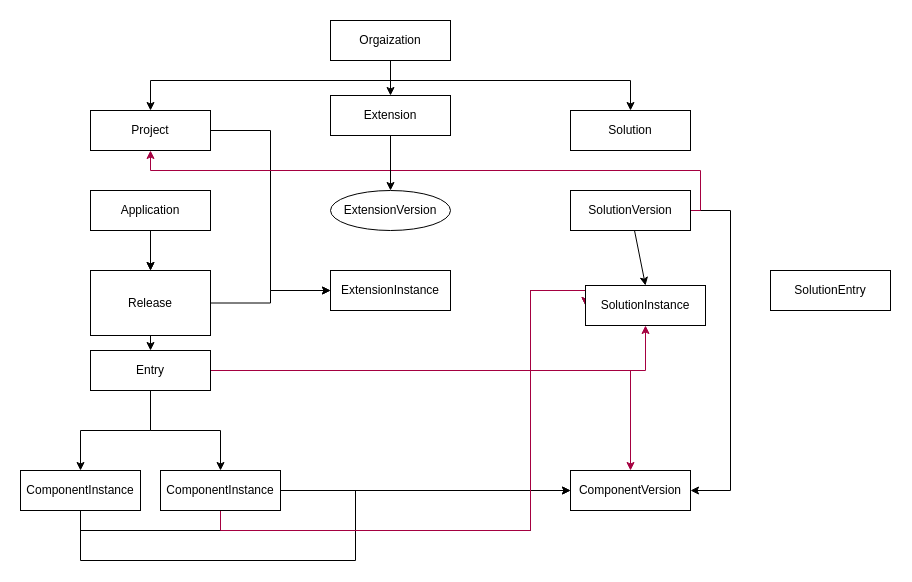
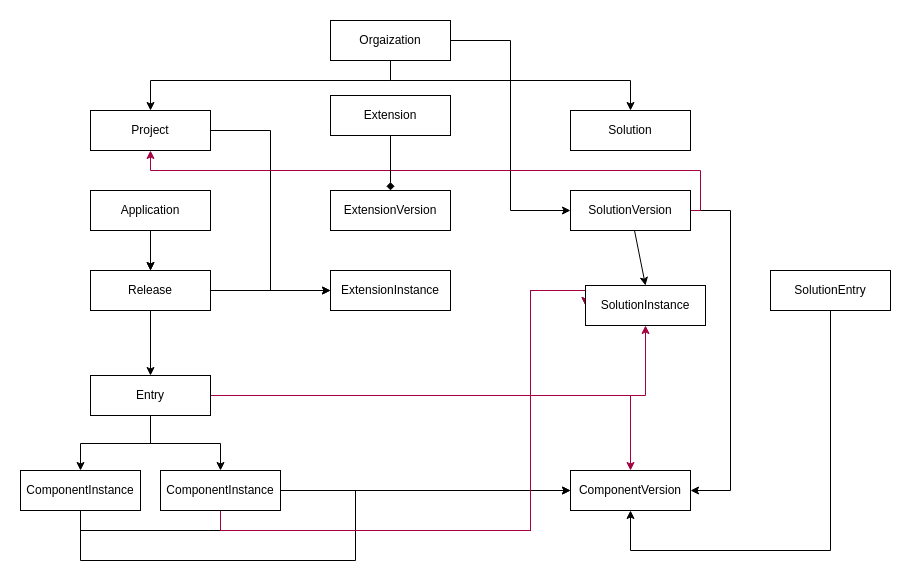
(391, 85) -> (511, 122)
(391, 182) -> (391, 182)
(391, 211) -> (391, 211)
(151, 303) -> (151, 291)
(151, 371) -> (151, 396)
none -> (831, 547)
